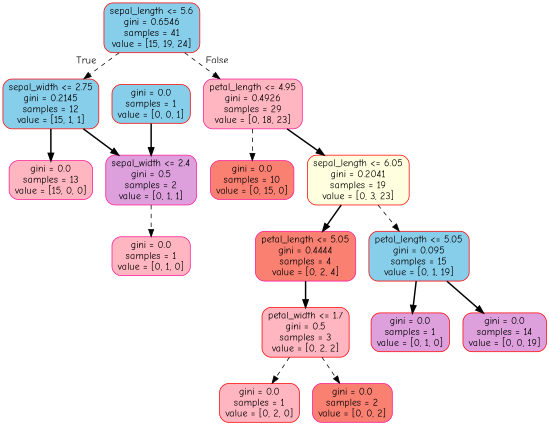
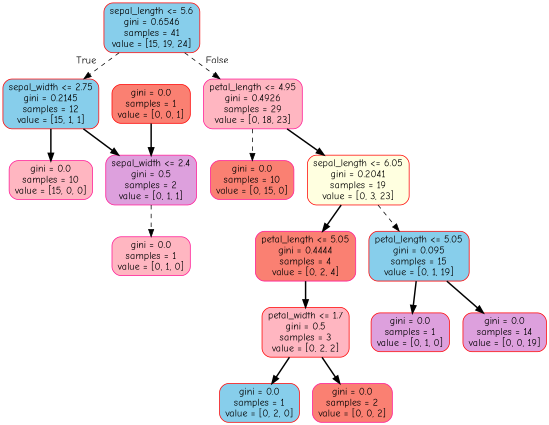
(151, 104) -> (151, 104)
(51, 180) -> (51, 180)
(283, 367) -> (283, 367)
(329, 367) -> (329, 367)
(259, 403) -> (259, 403)
